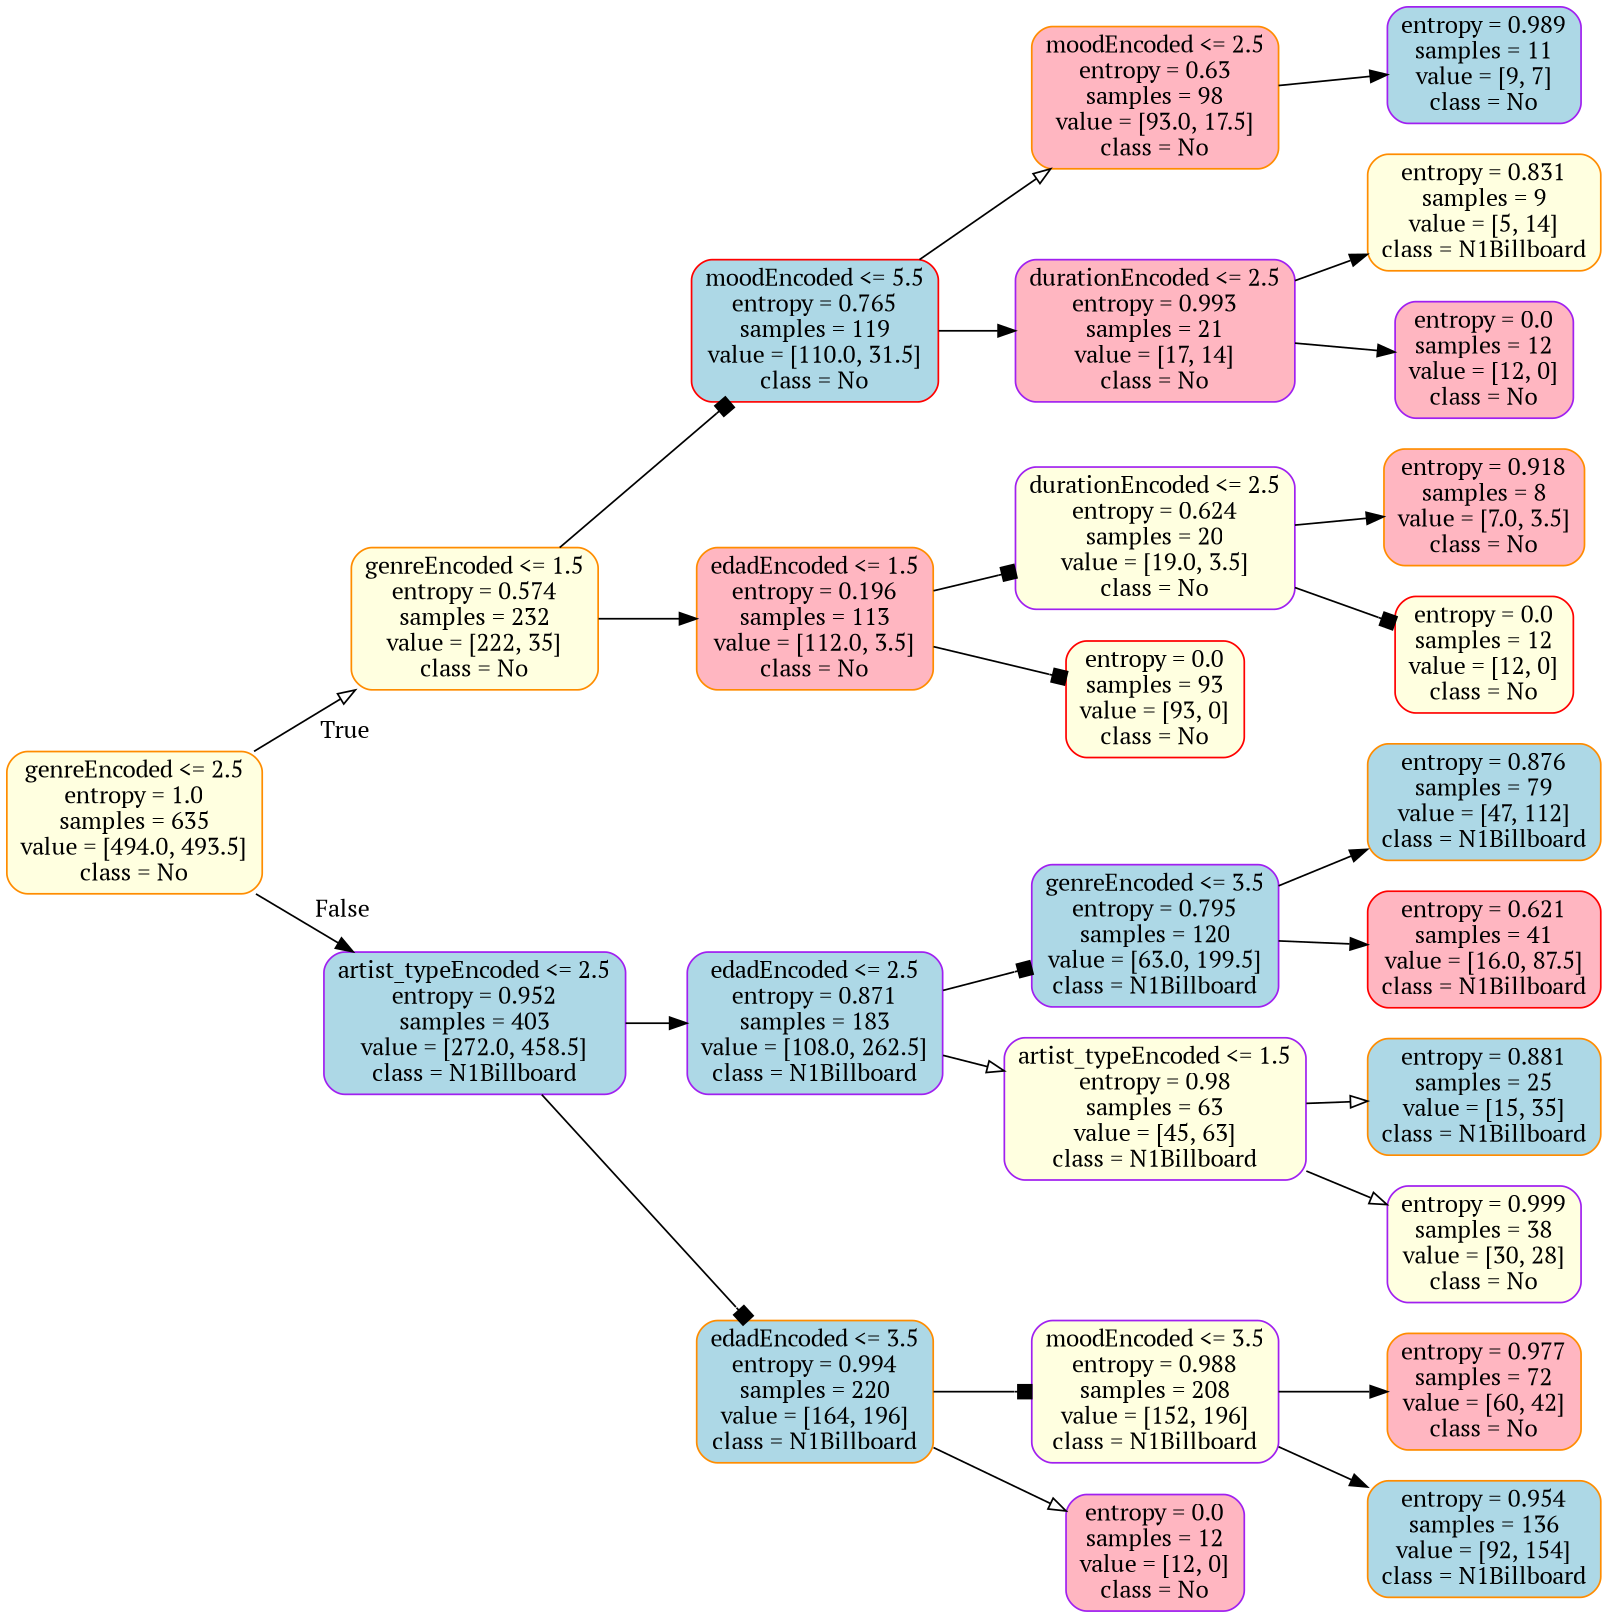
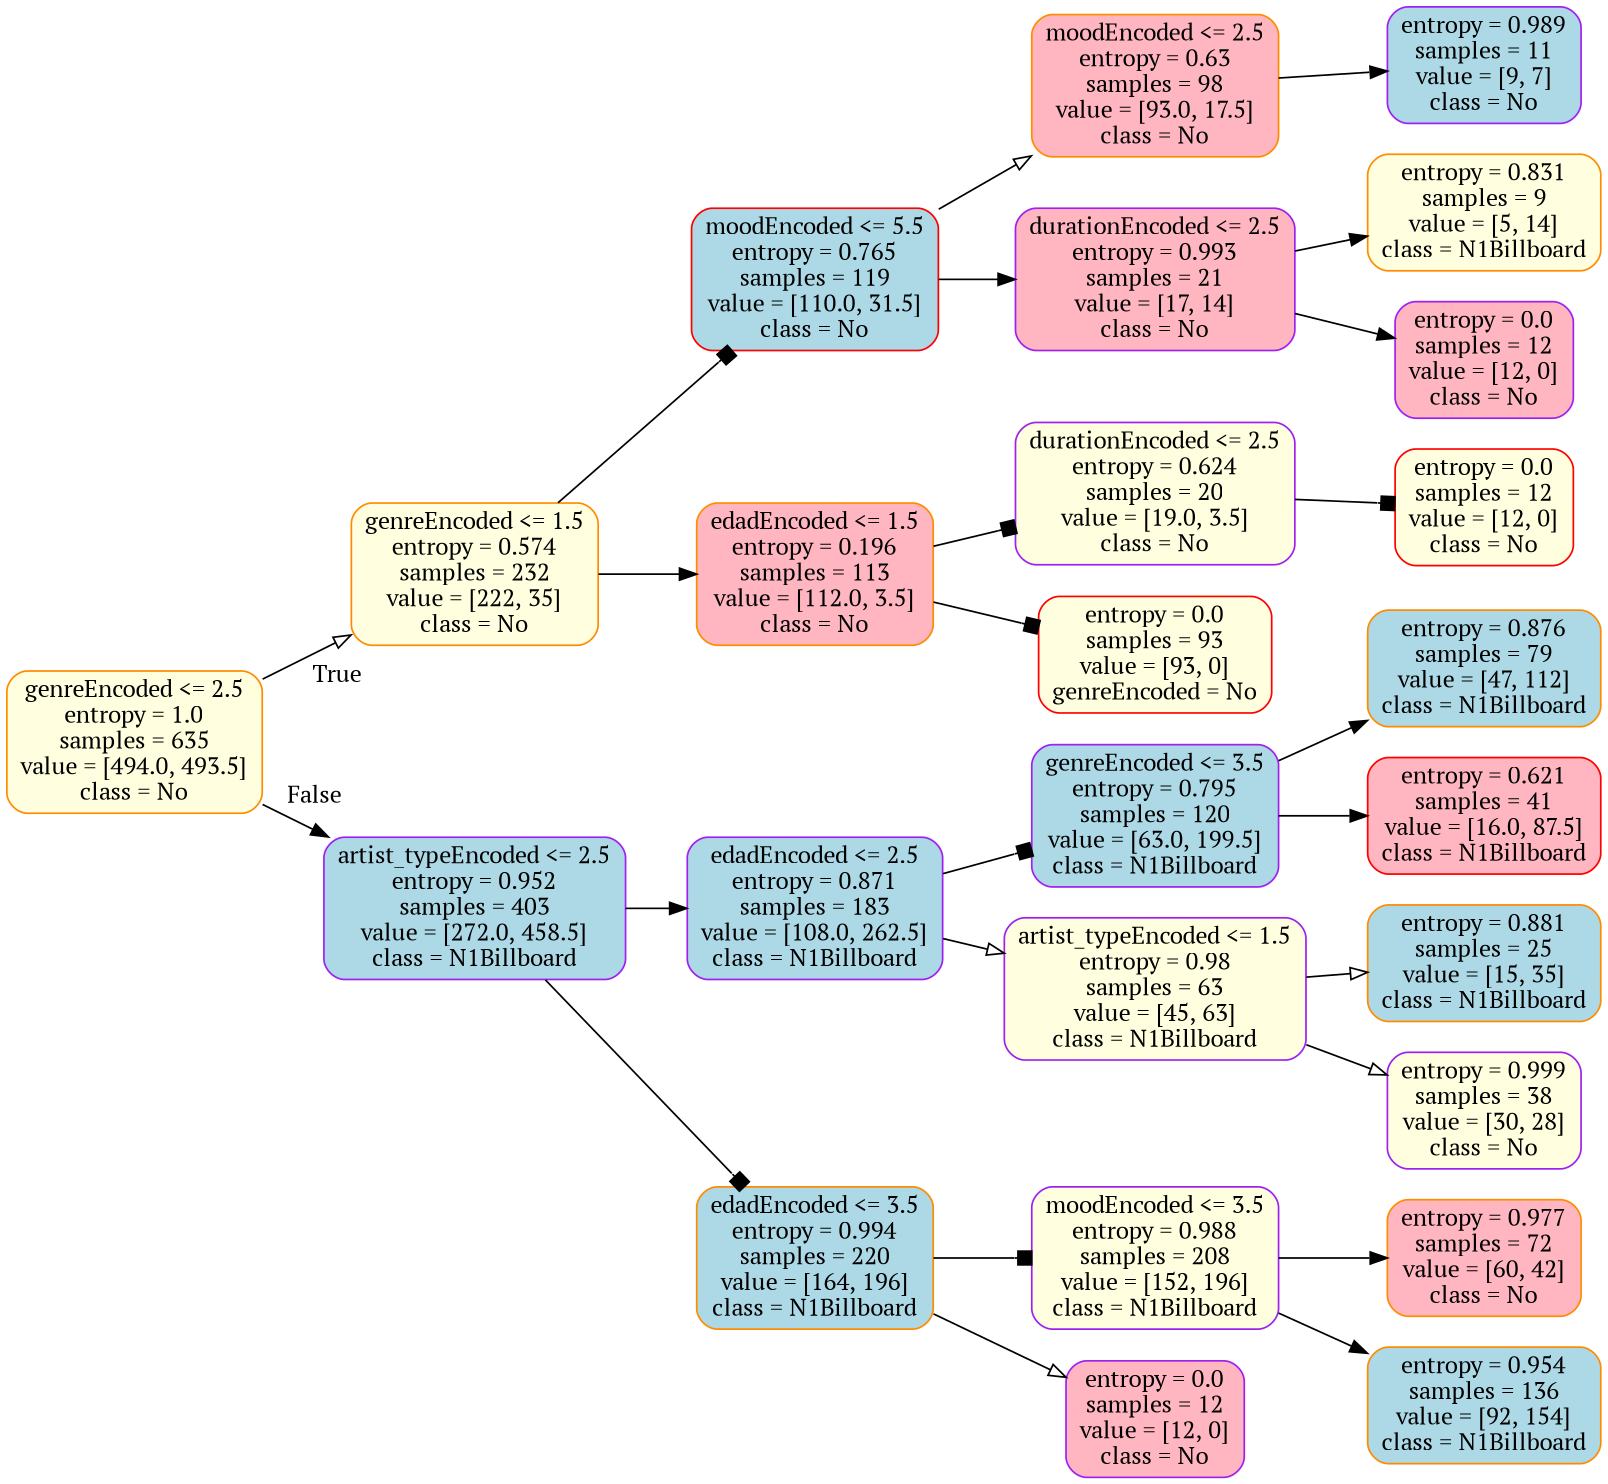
(1484, 507) -> none
(1155, 699) -> (1155, 655)
